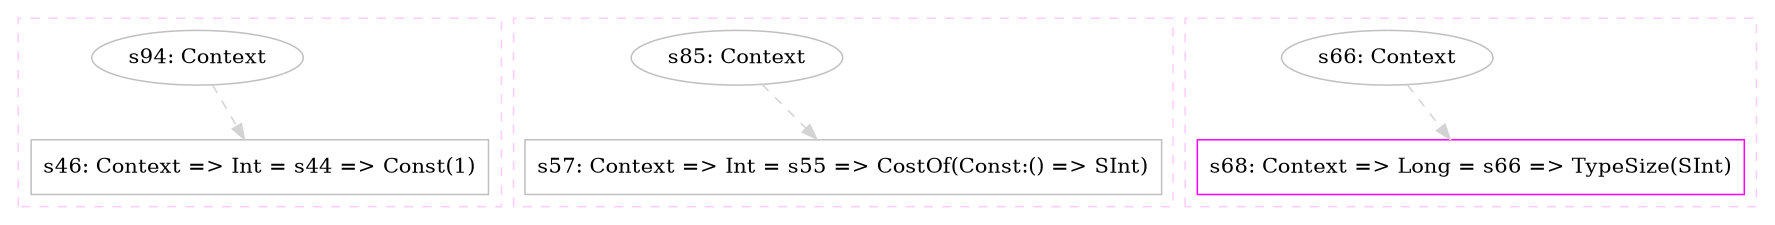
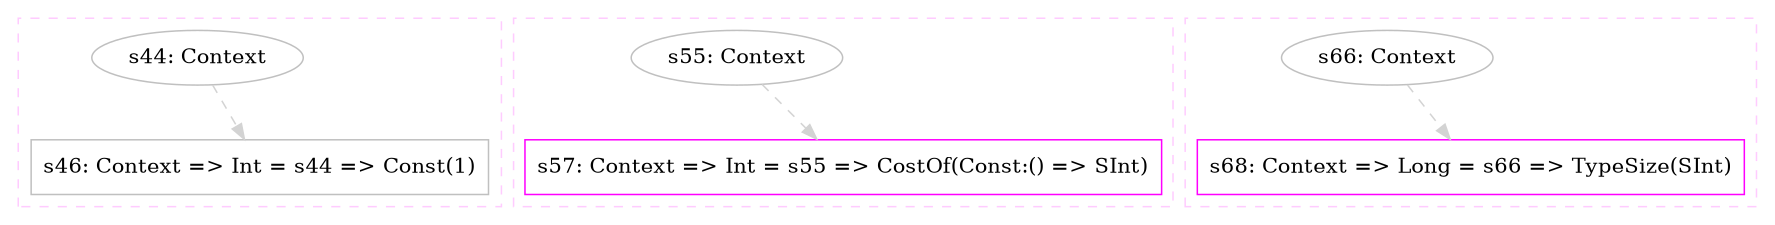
(198, 58) -> (198, 58)
(737, 58) -> (737, 58)
(843, 167) -> (843, 167)
